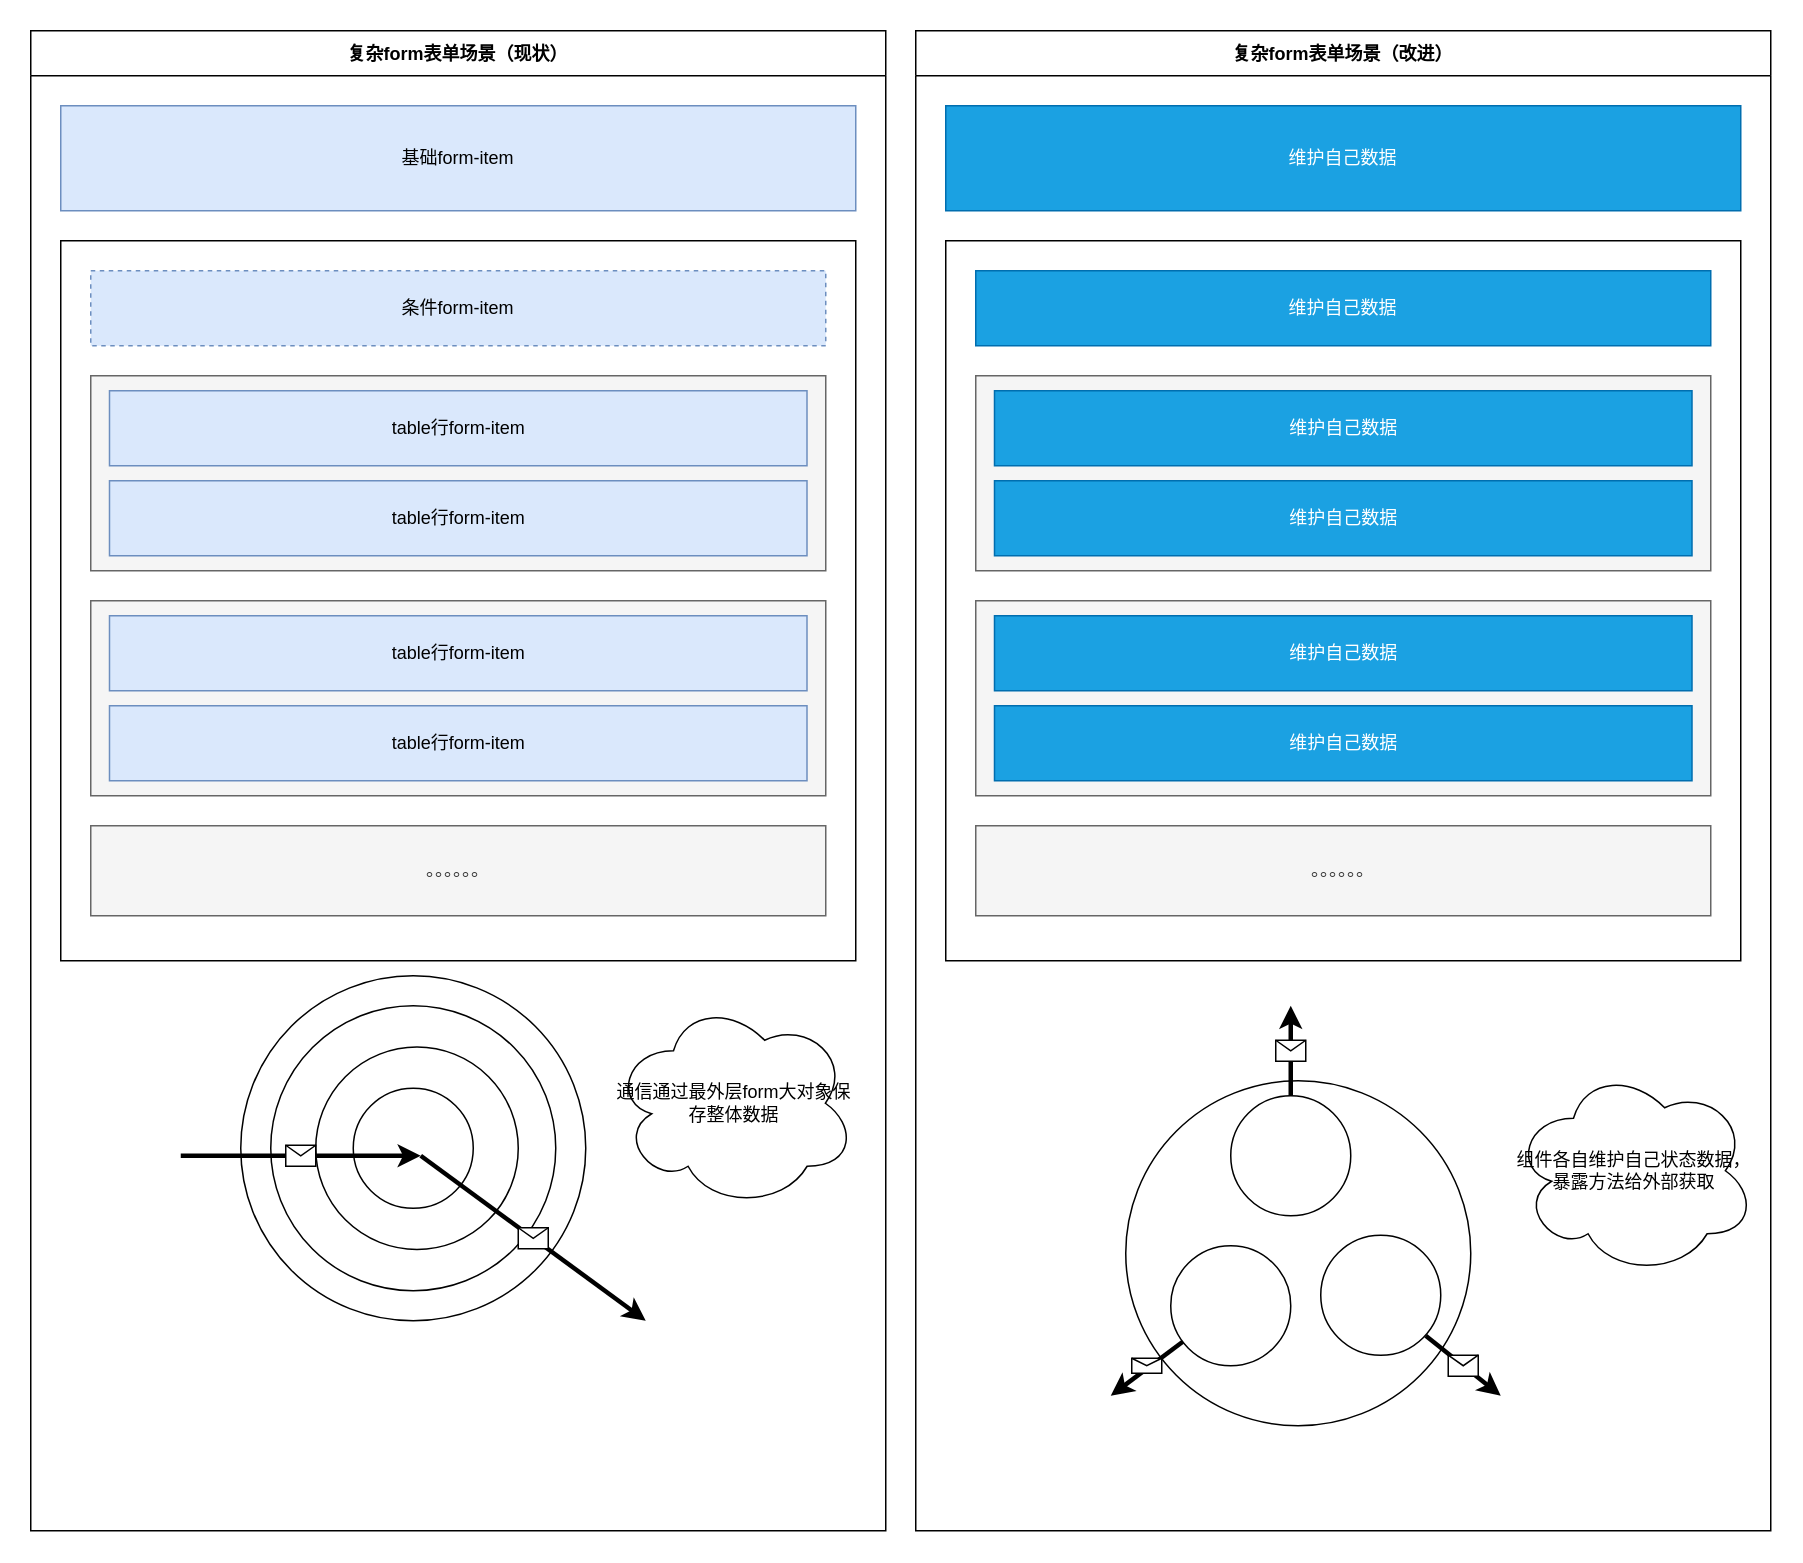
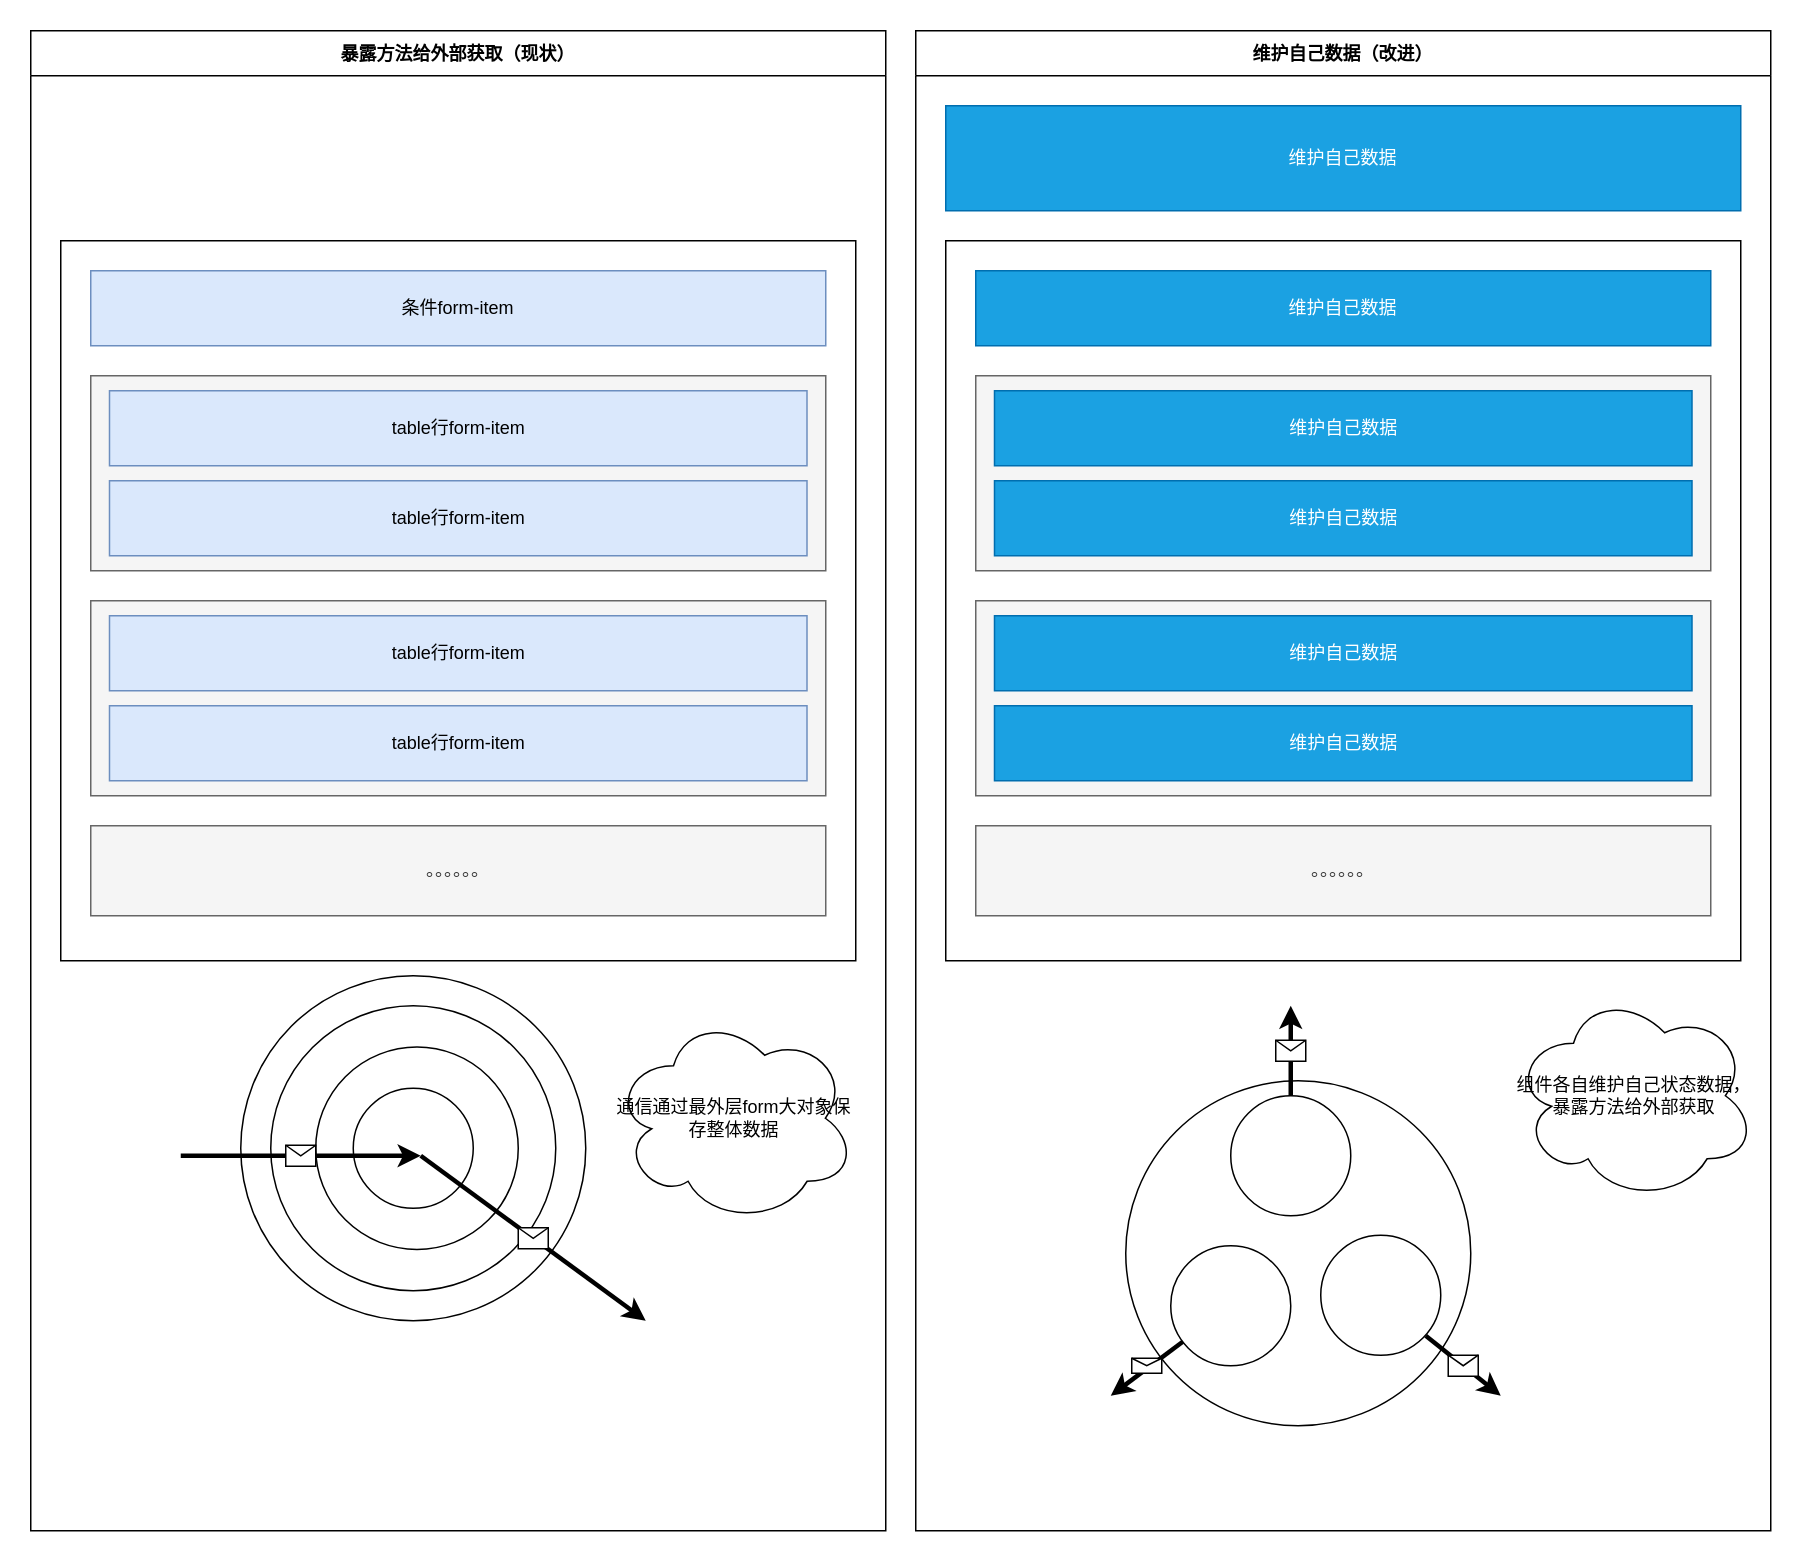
(458, 54) -> (458, 54)
(1343, 54) -> (1343, 54)
(458, 158) -> none
(458, 308) -> (458, 308)
(734, 1103) -> (734, 1118)
(1634, 1171) -> (1634, 1096)
